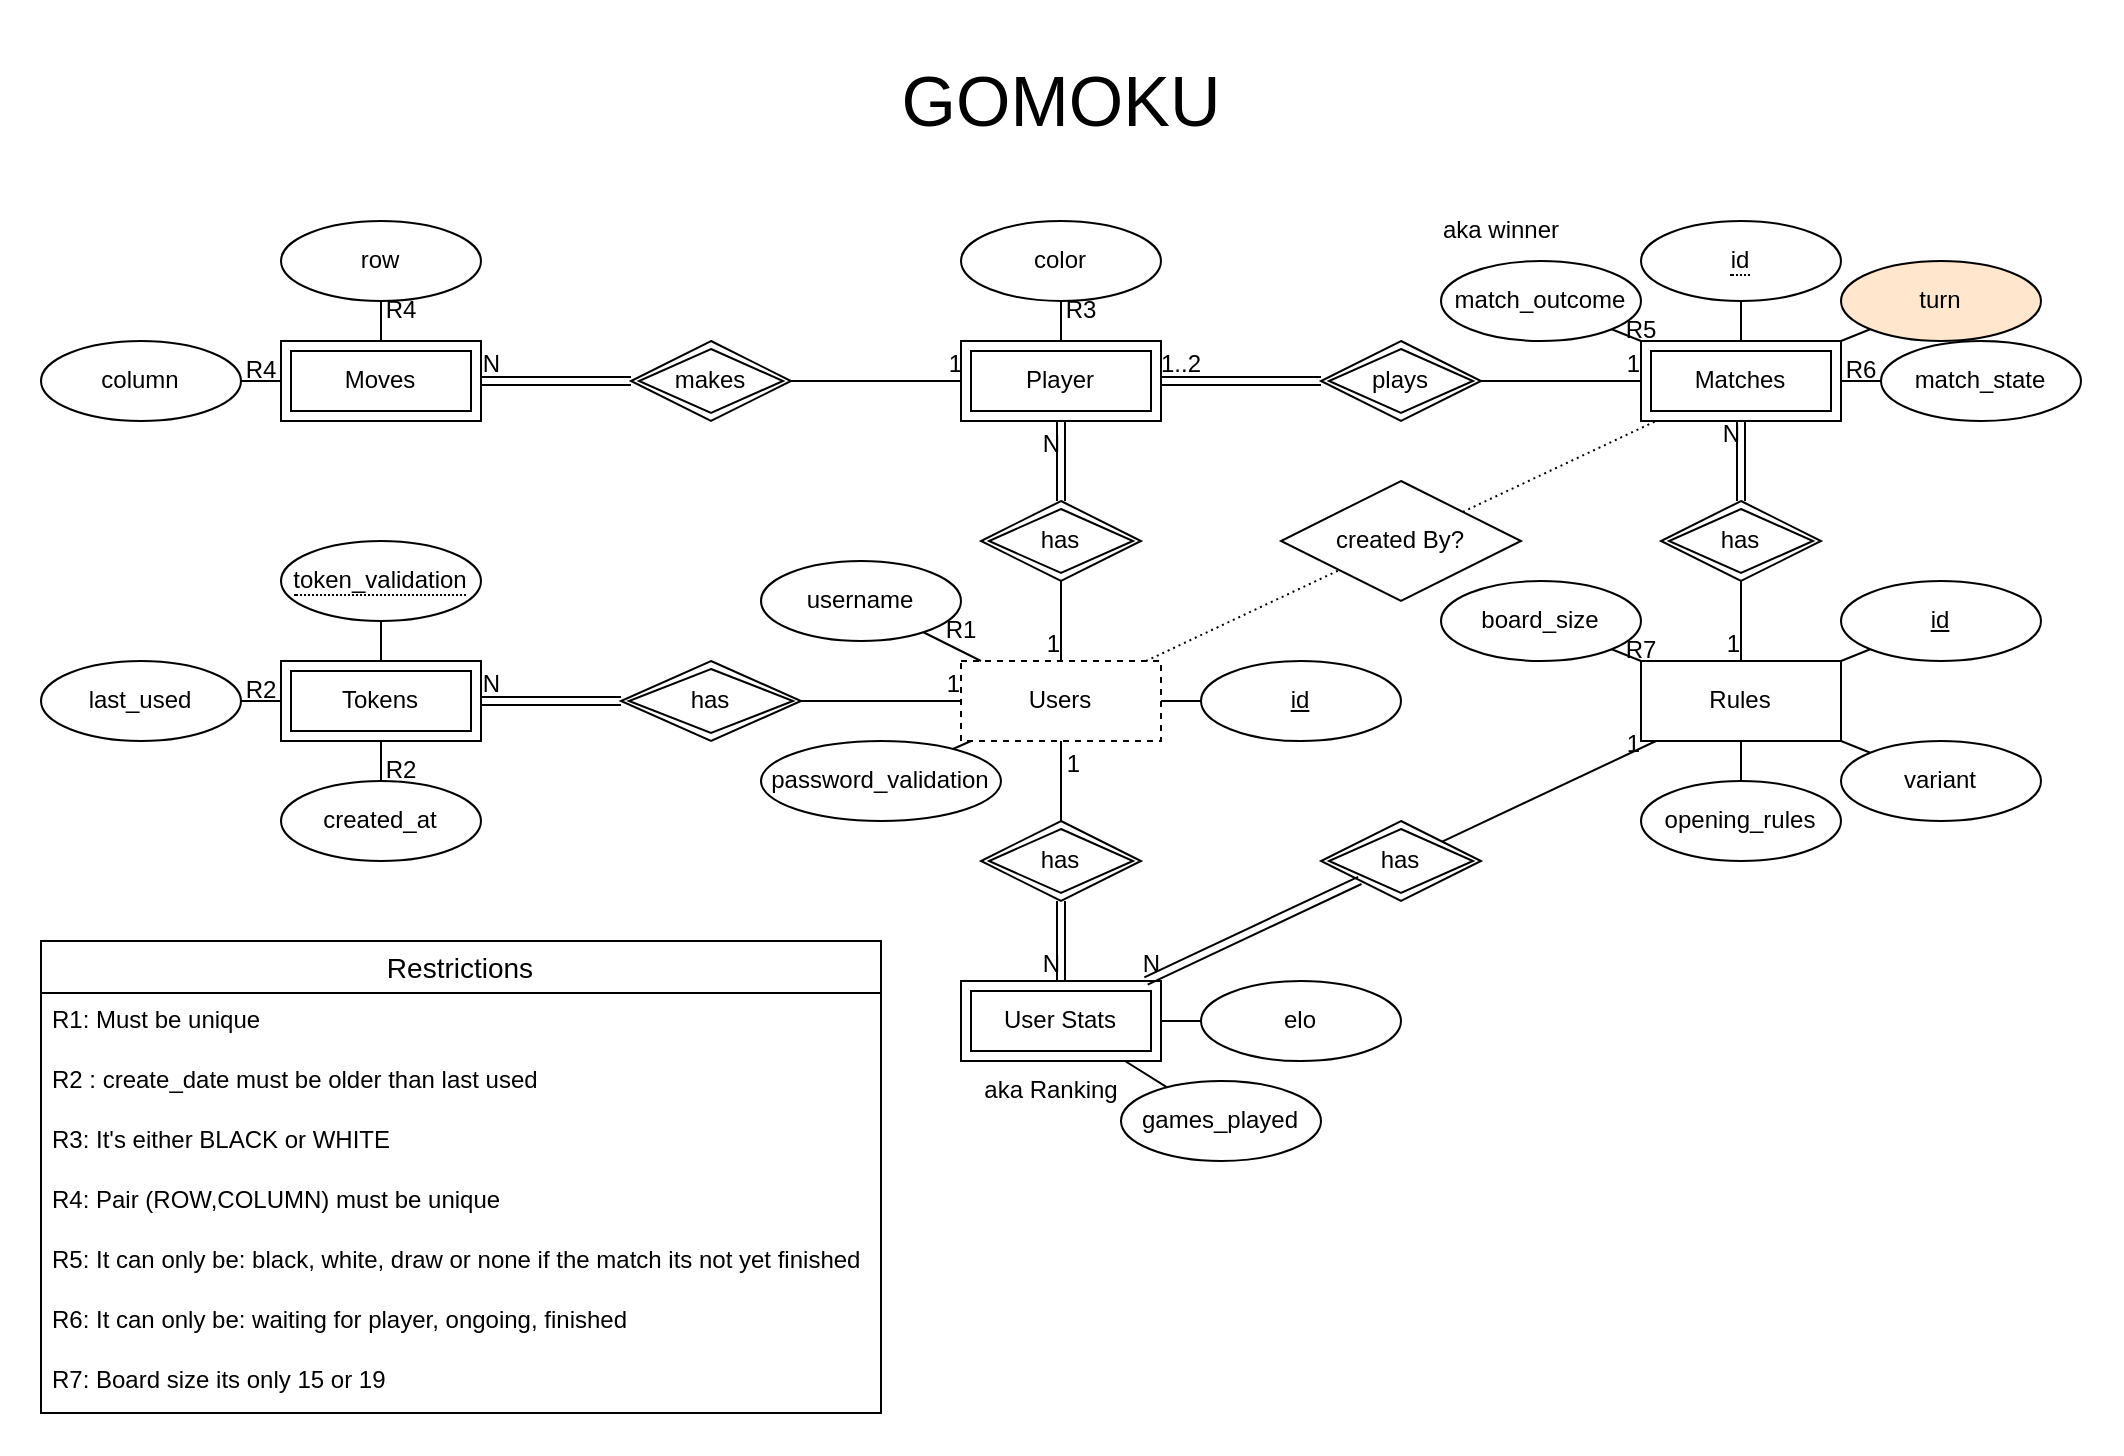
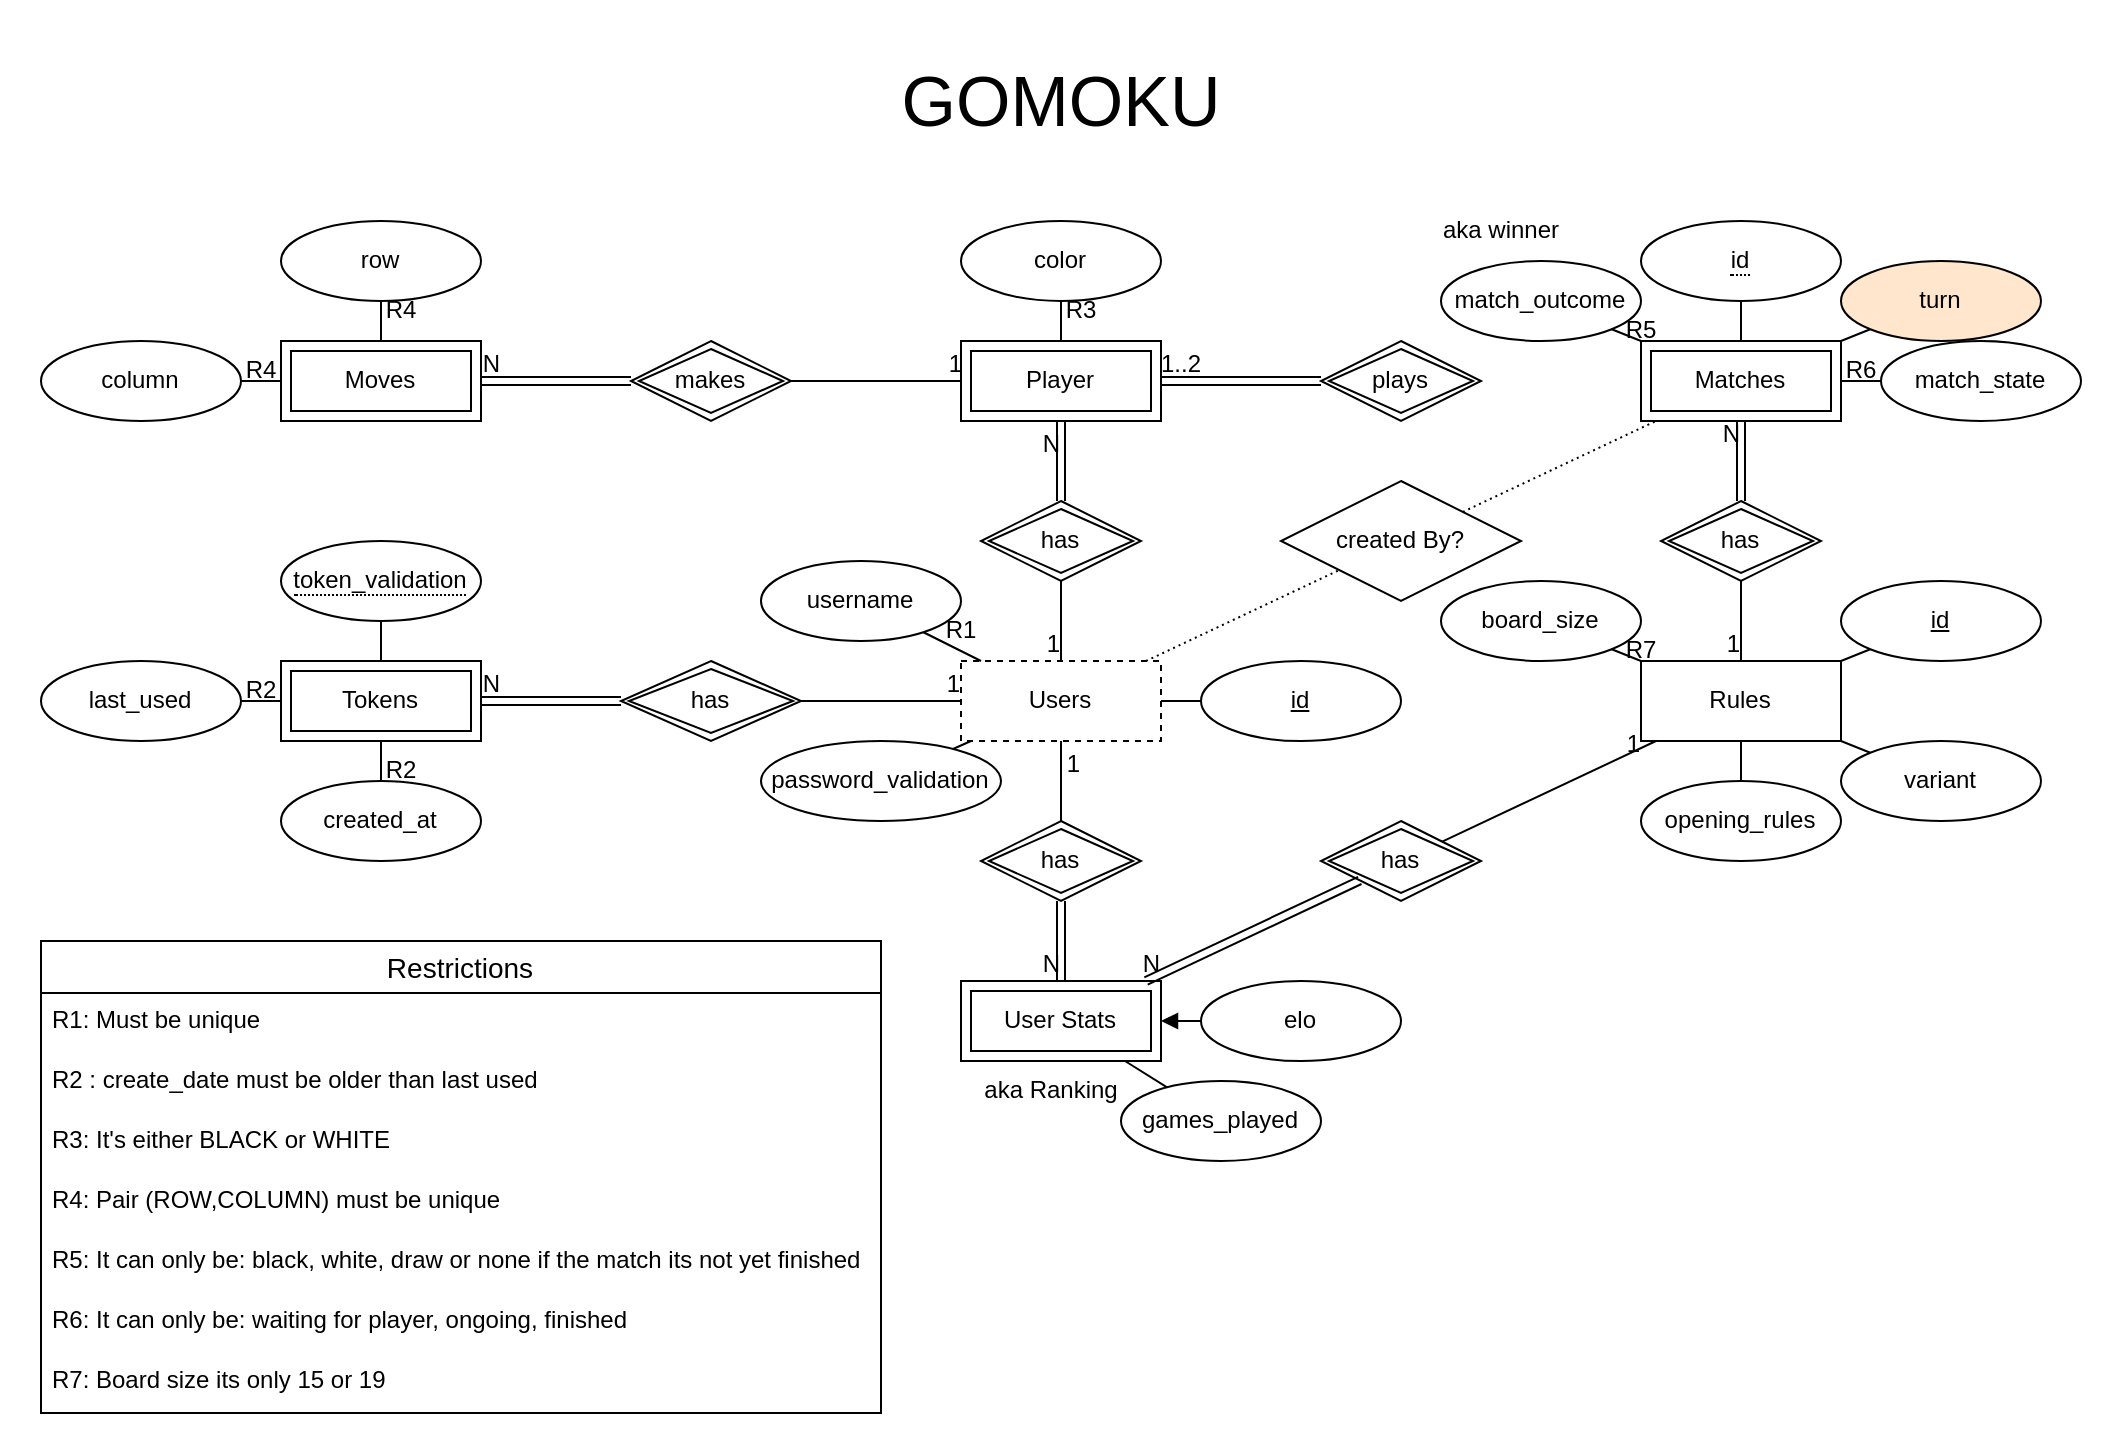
(1561, 381) -> none
(1171, 1021) -> (1178, 1021)
